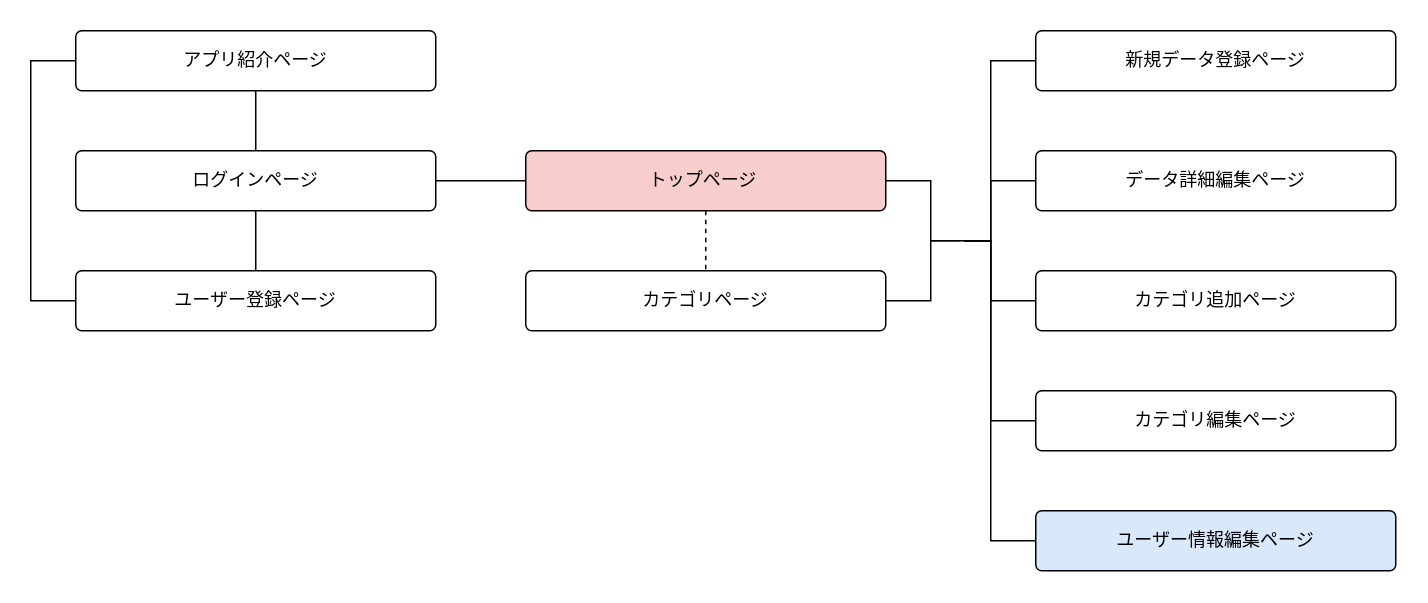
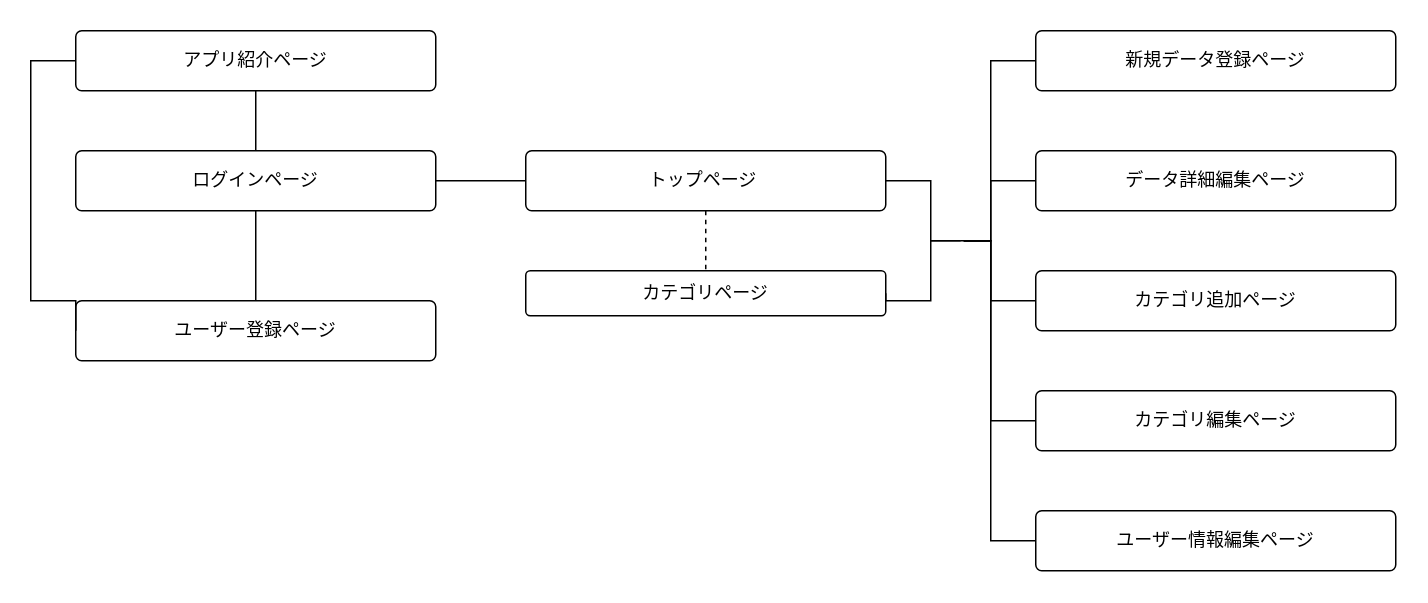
(706, 181) -> (706, 181)
(256, 301) -> (256, 331)
(706, 301) -> (706, 293)
(1216, 541) -> (1216, 541)
